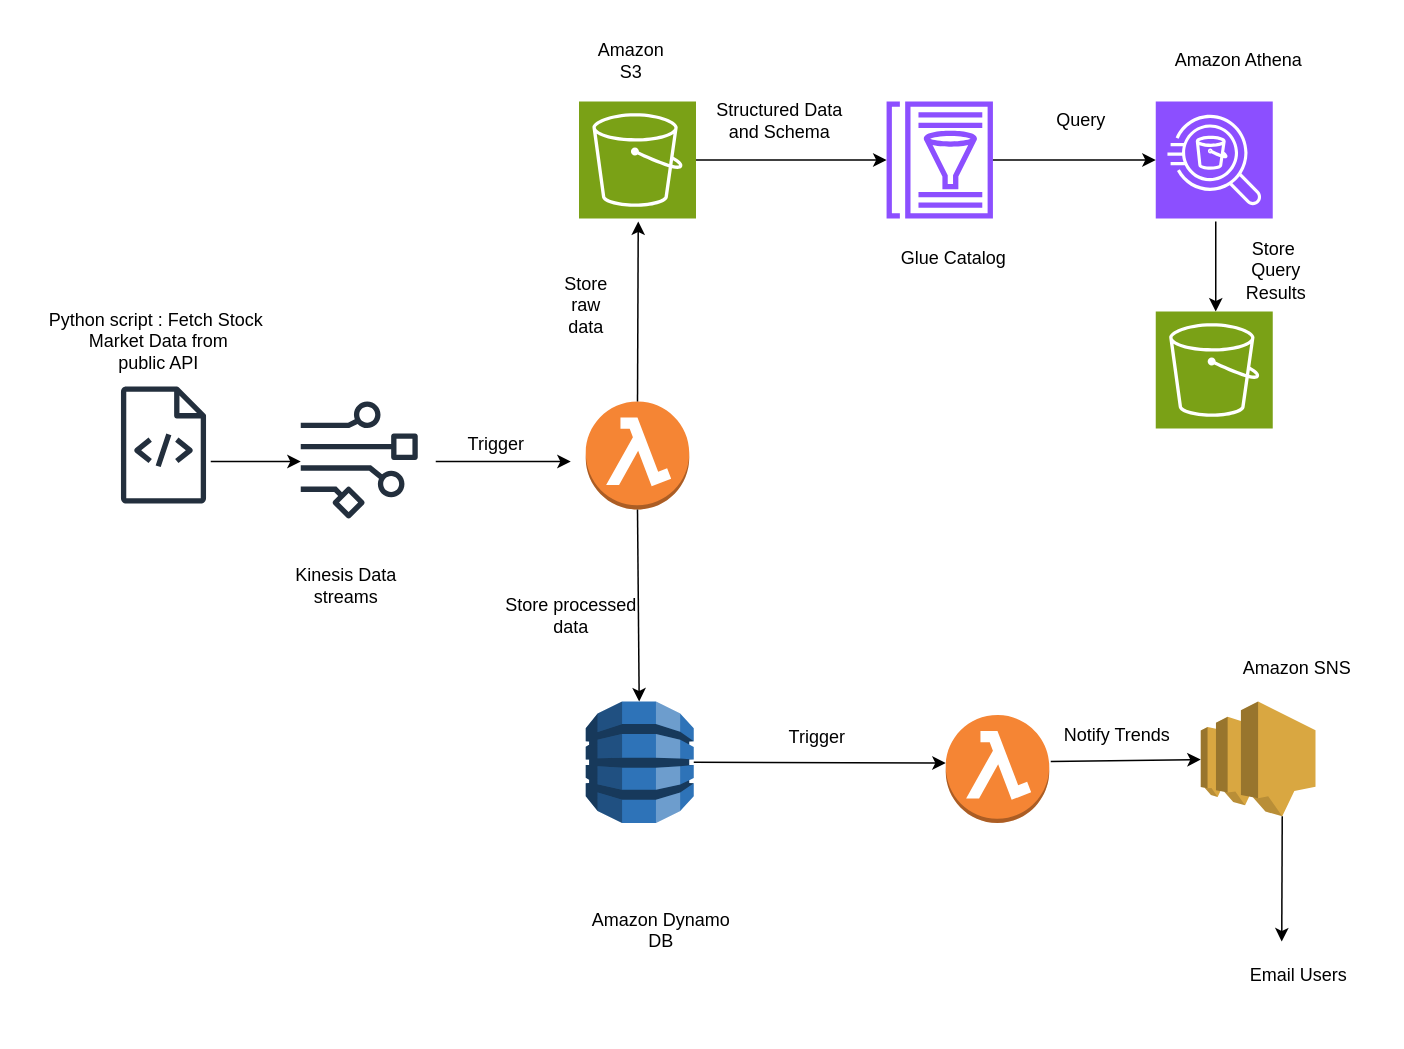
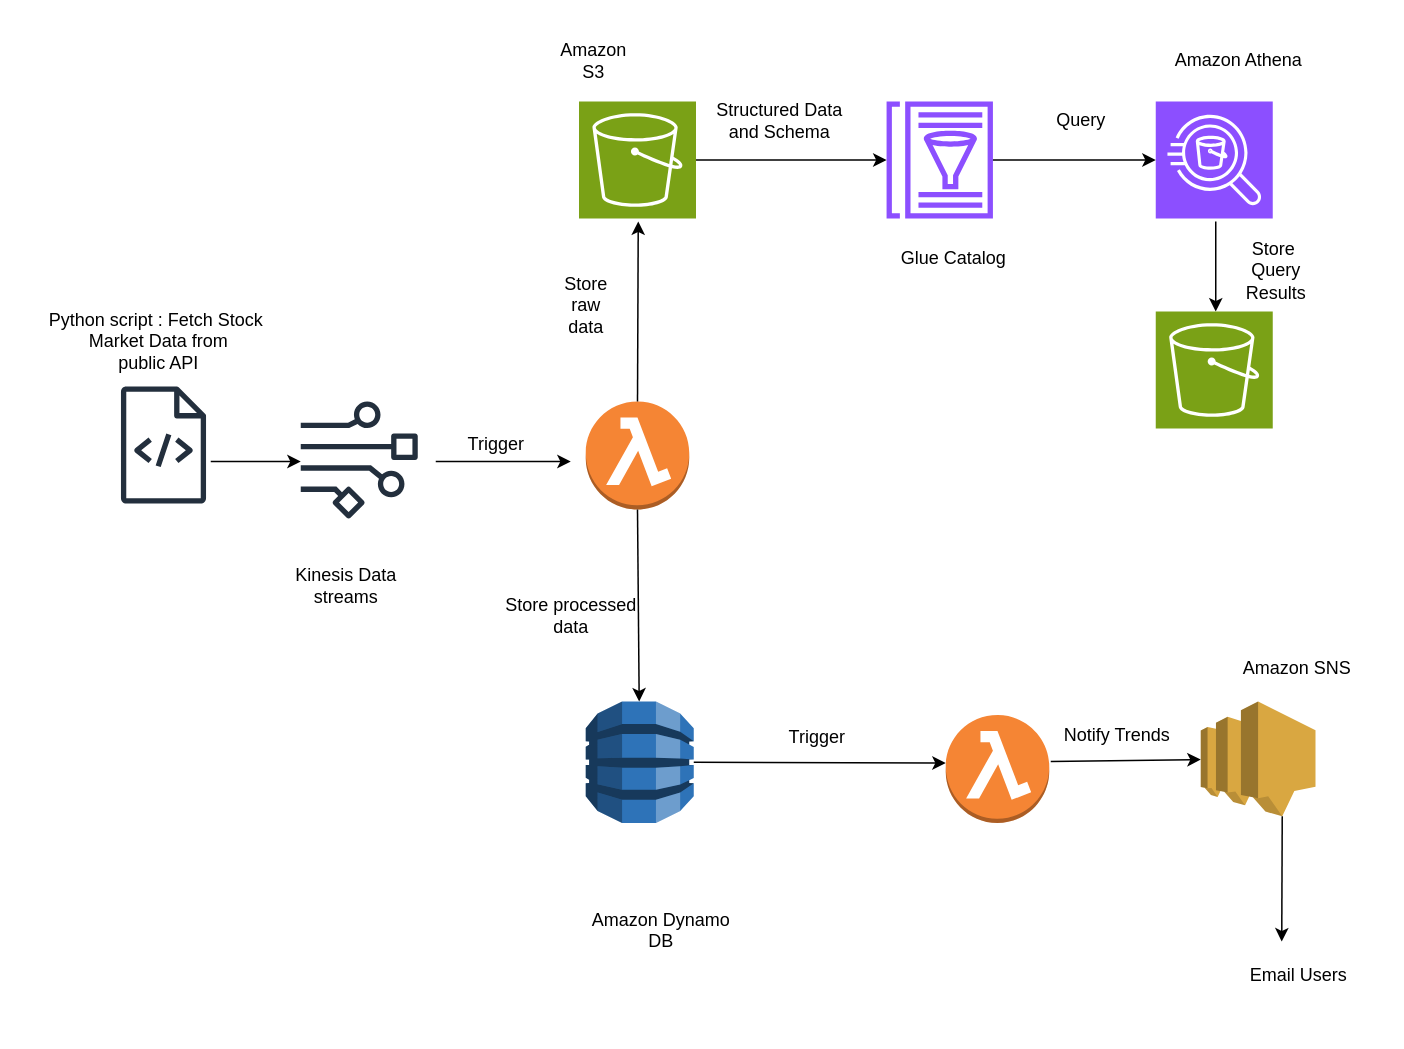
(631, 61) -> (593, 61)
